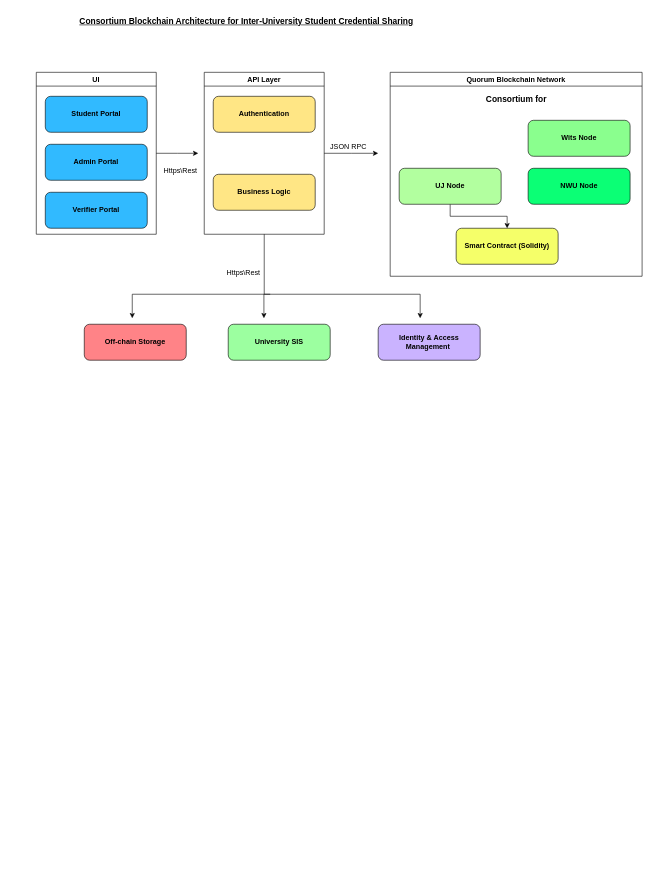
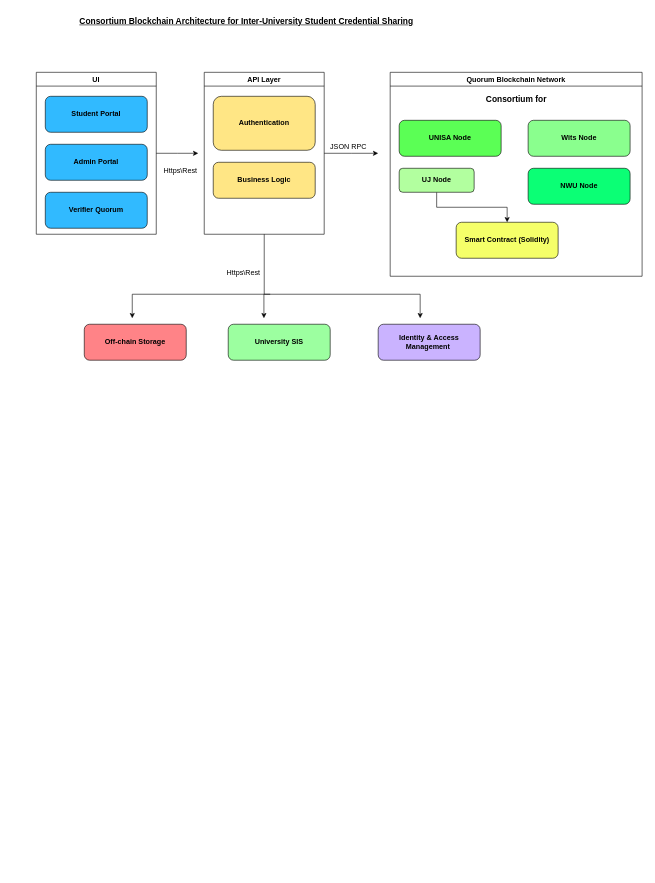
(264, 114) -> (264, 123)
none -> (450, 138)
(450, 186) -> (437, 180)
(264, 192) -> (264, 180)
(96, 210) -> (96, 210)
(507, 246) -> (507, 240)
